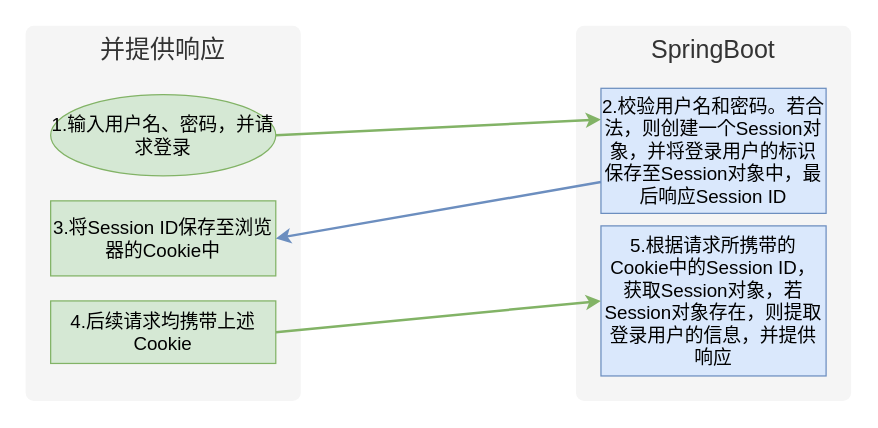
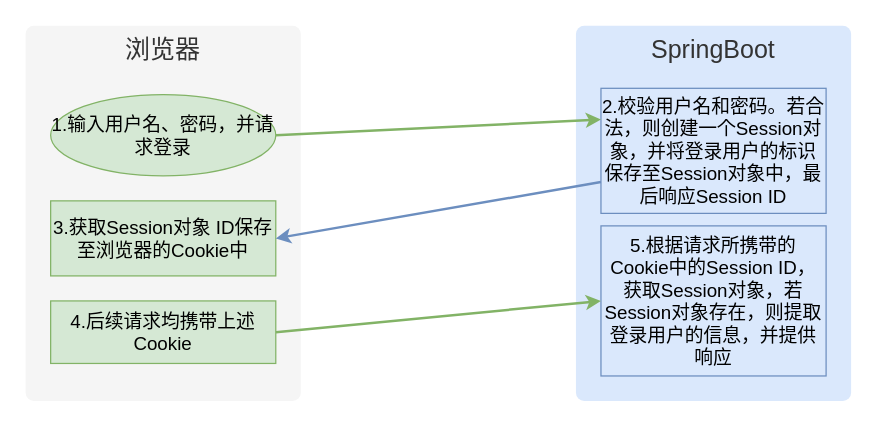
(163, 49) -> (163, 49)
(713, 49) -> (713, 49)
(163, 238) -> (163, 238)
